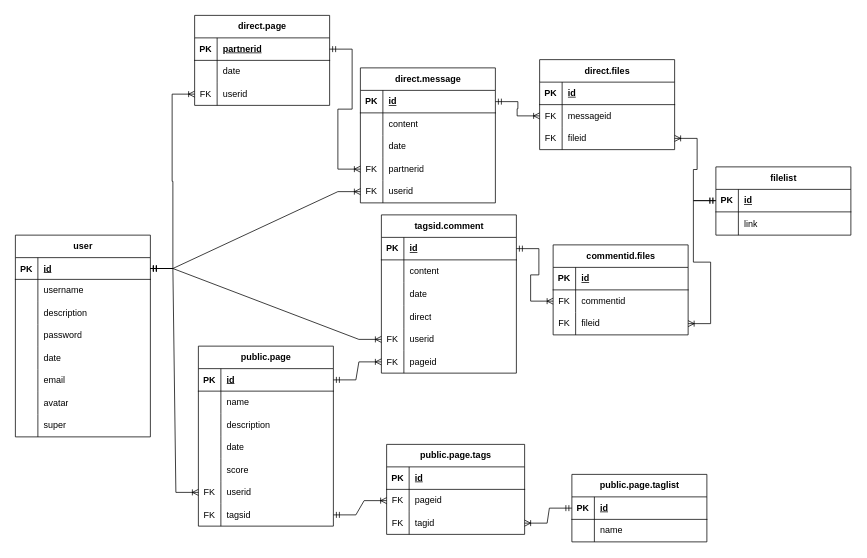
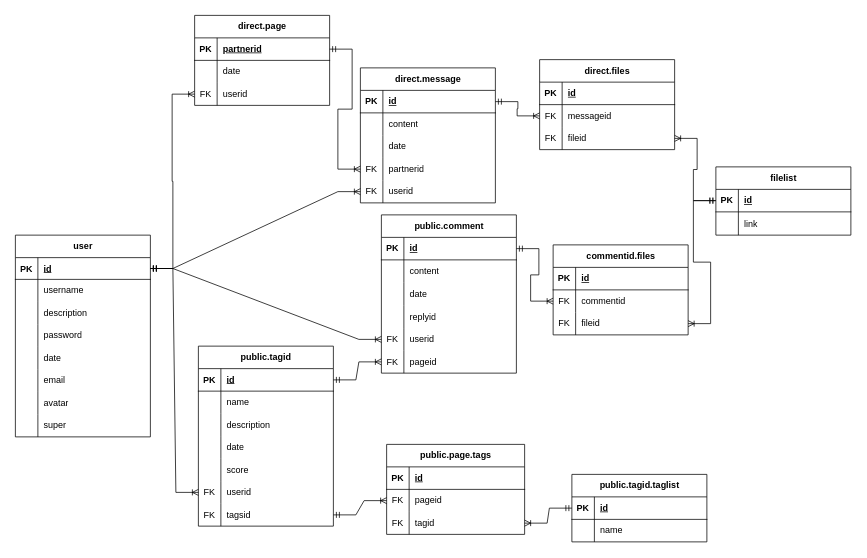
(449, 226) -> (449, 226)
(424, 317) -> (425, 317)
(266, 357) -> (266, 357)
(640, 486) -> (640, 486)
